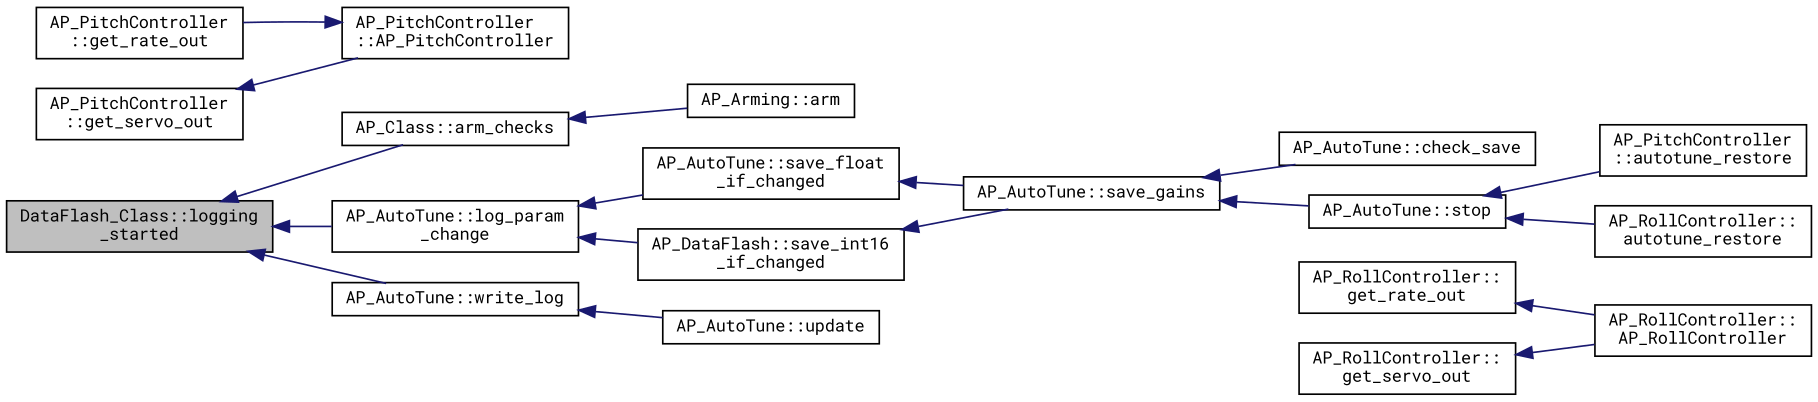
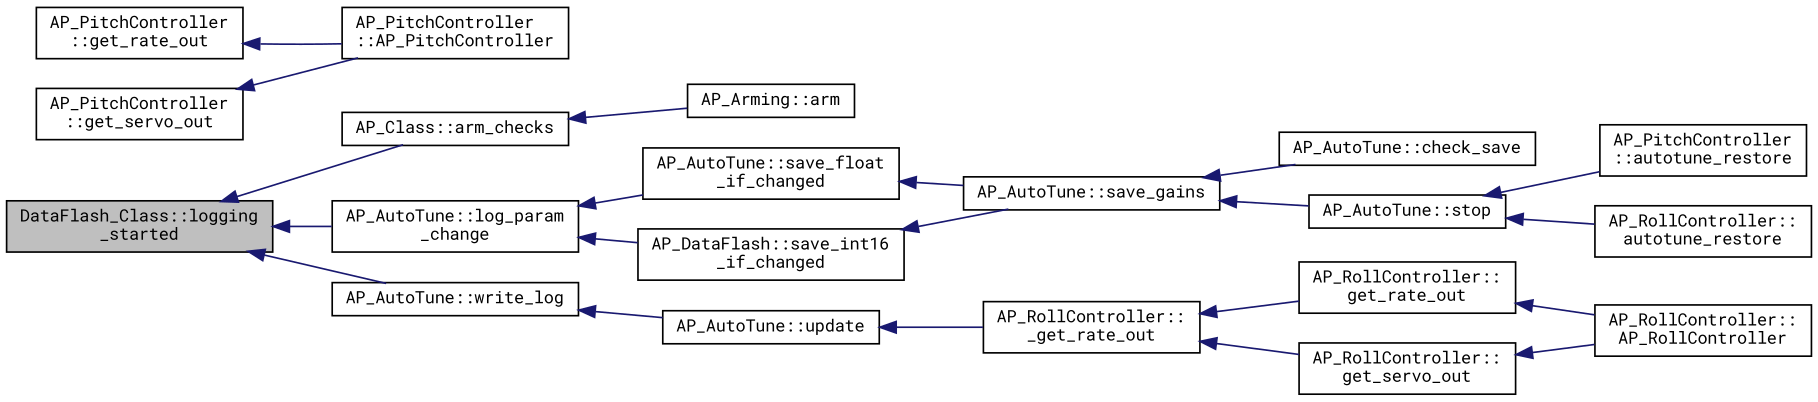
(284, 22) -> (301, 44)
none -> (1092, 327)
